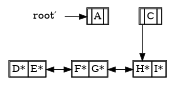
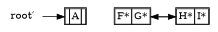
(150, 16) -> none
(27, 69) -> none
